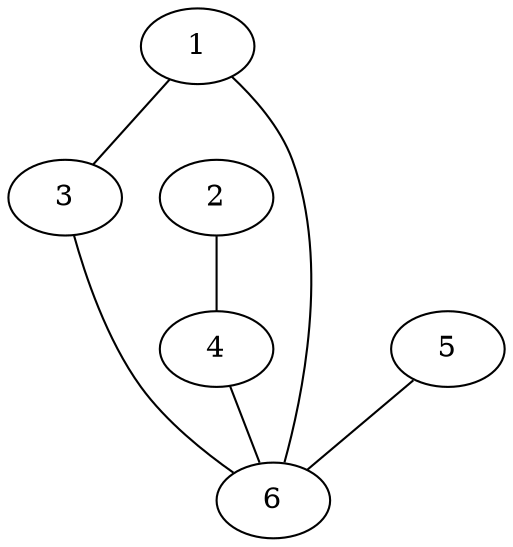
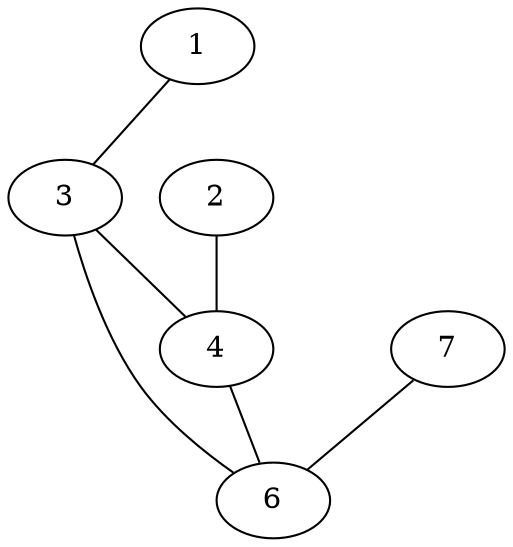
(310, 259) -> none
none -> (141, 273)
(448, 349) -> (448, 349)
